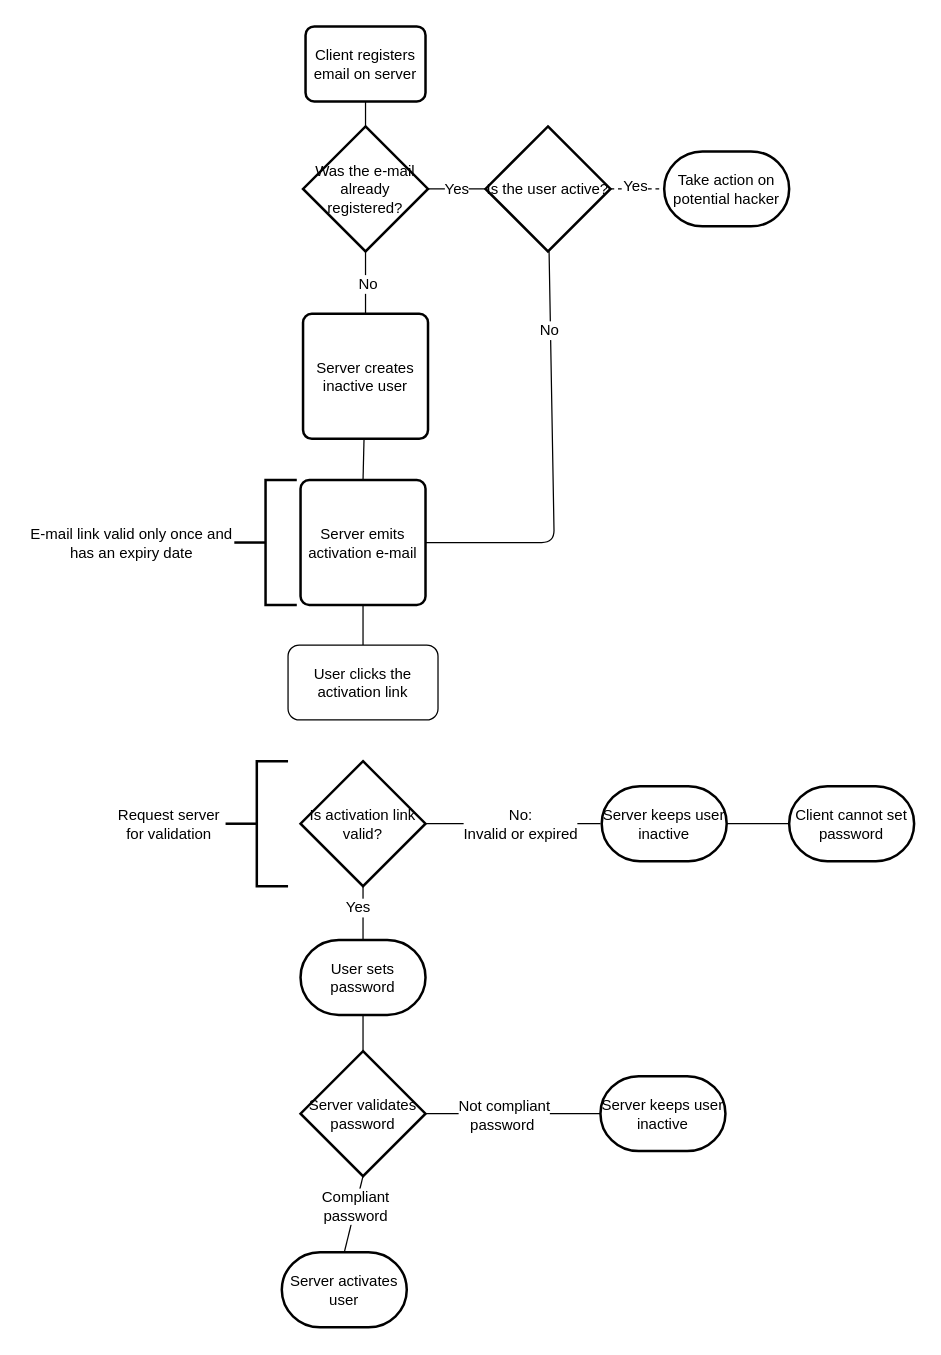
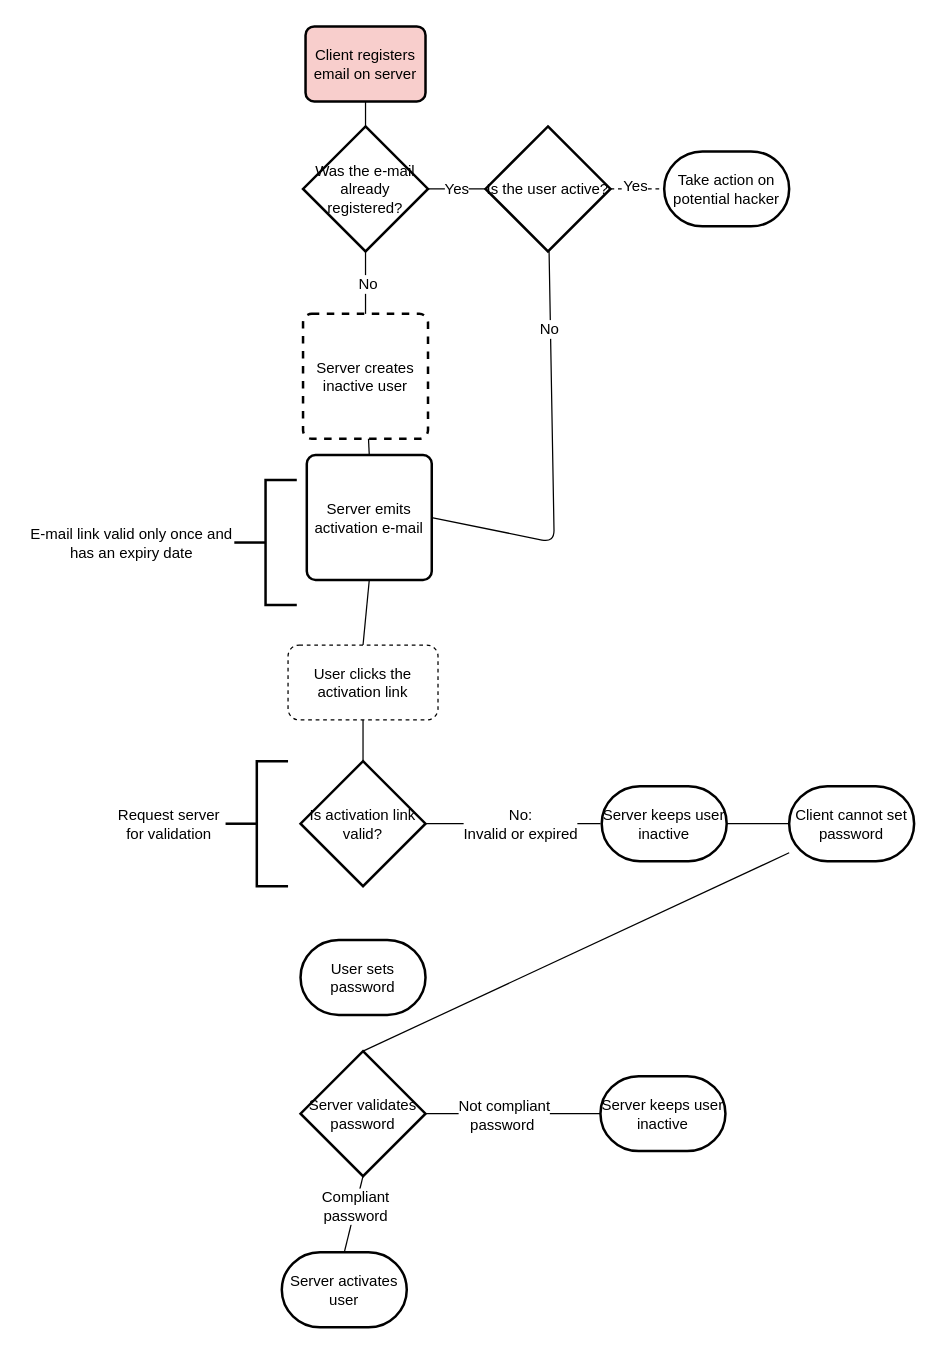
(366, 64) -> (366, 64)
(366, 376) -> (366, 376)
(363, 543) -> (369, 518)
(363, 683) -> (363, 683)
none -> (363, 741)
(363, 913) -> none
(363, 1033) -> (576, 952)
